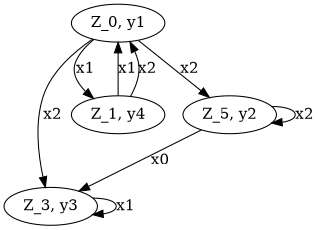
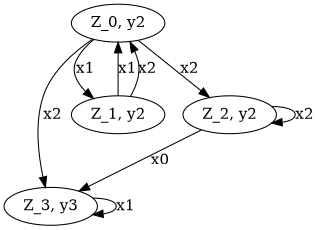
(118, 23) -> (118, 23)
(118, 115) -> (118, 115)
(230, 115) -> (230, 115)
